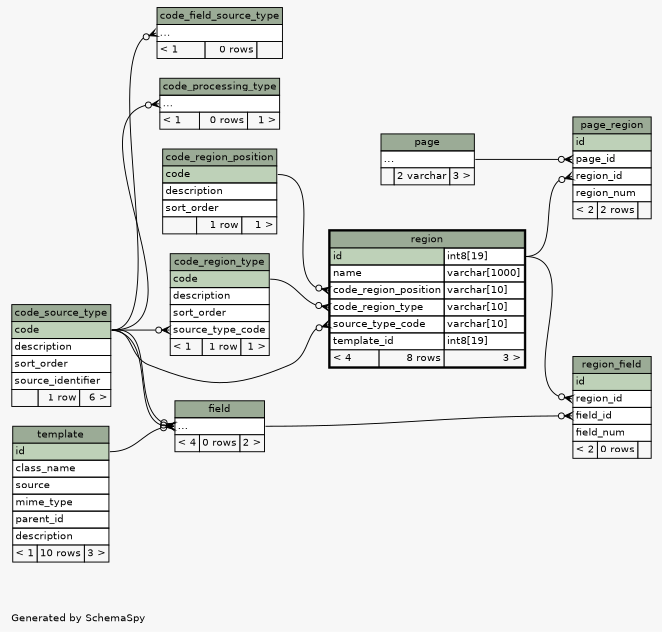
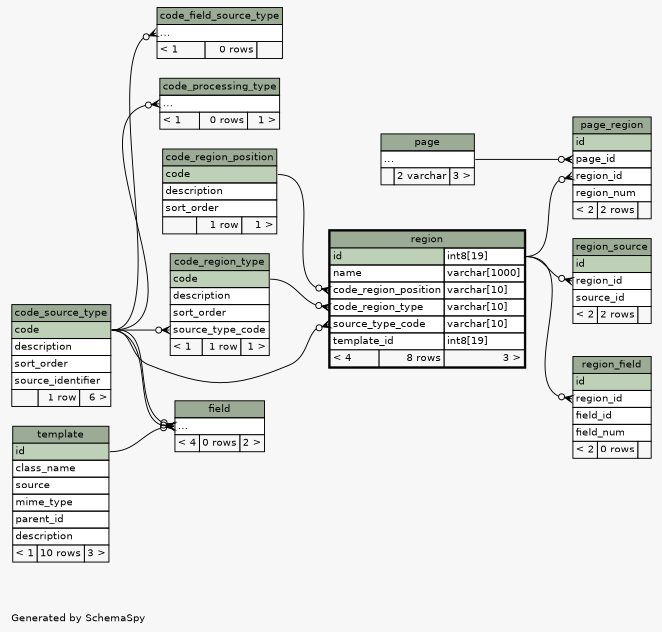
none -> (612, 281)
(412, 421) -> none
